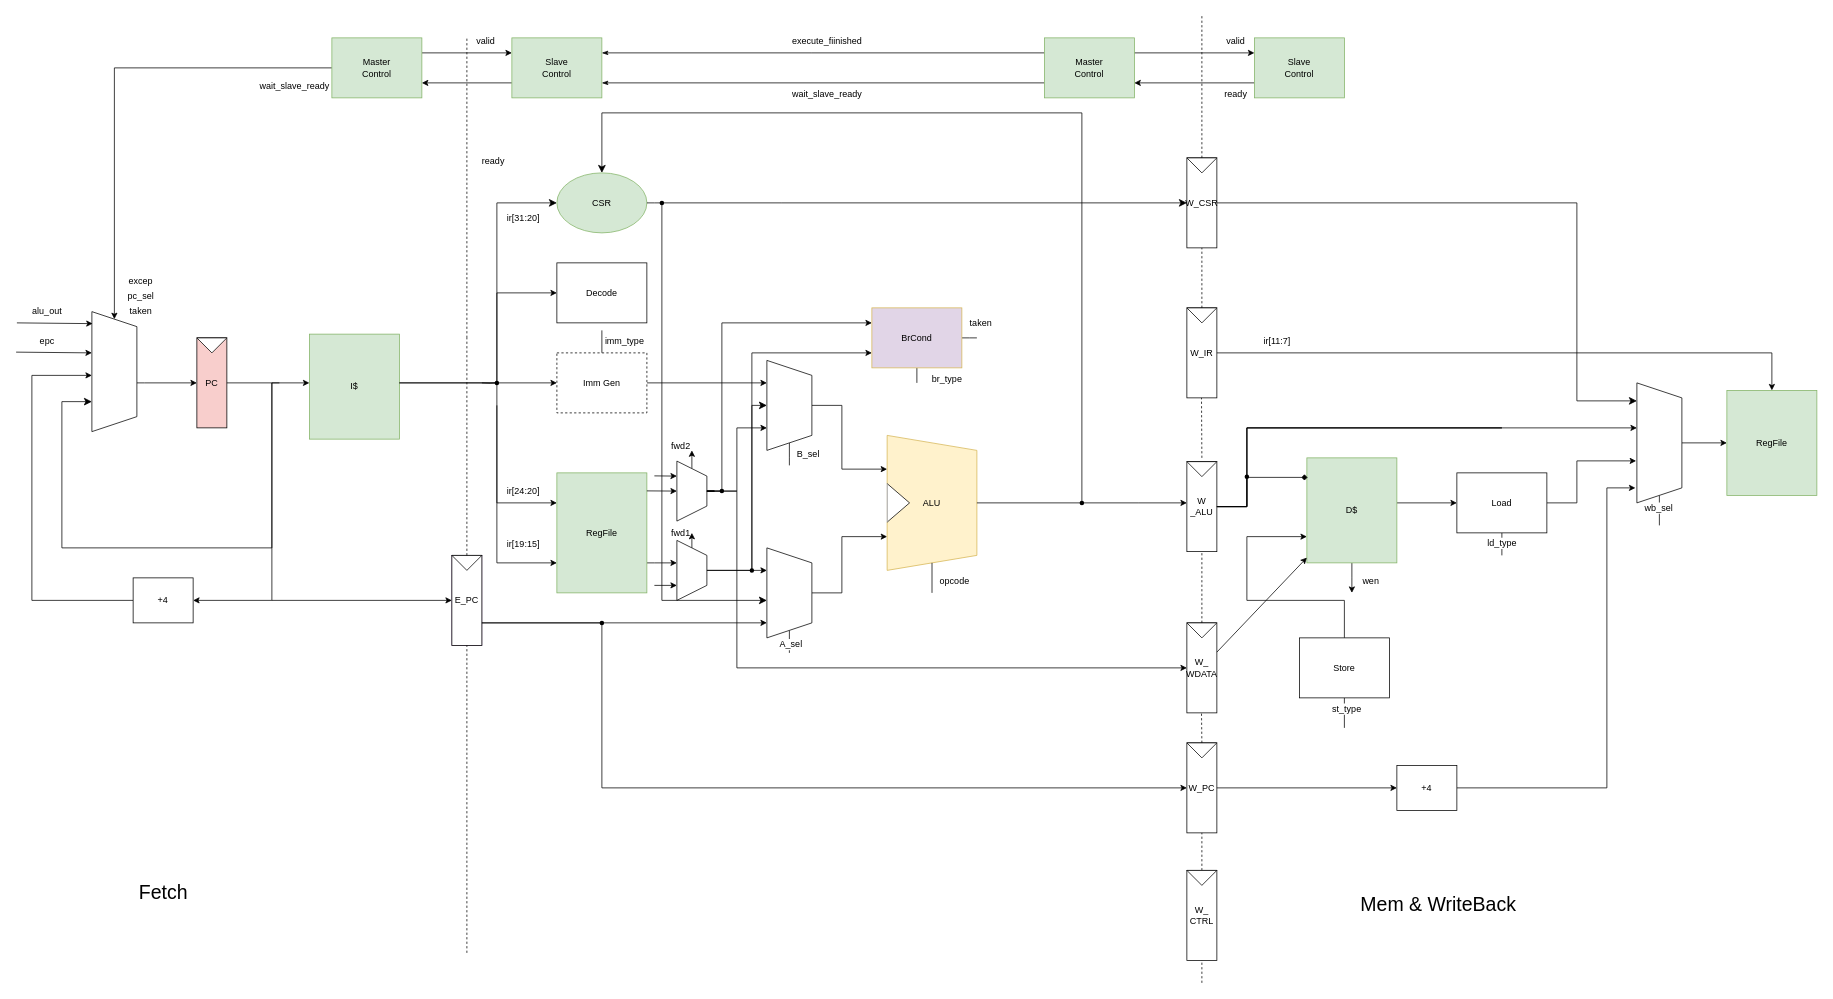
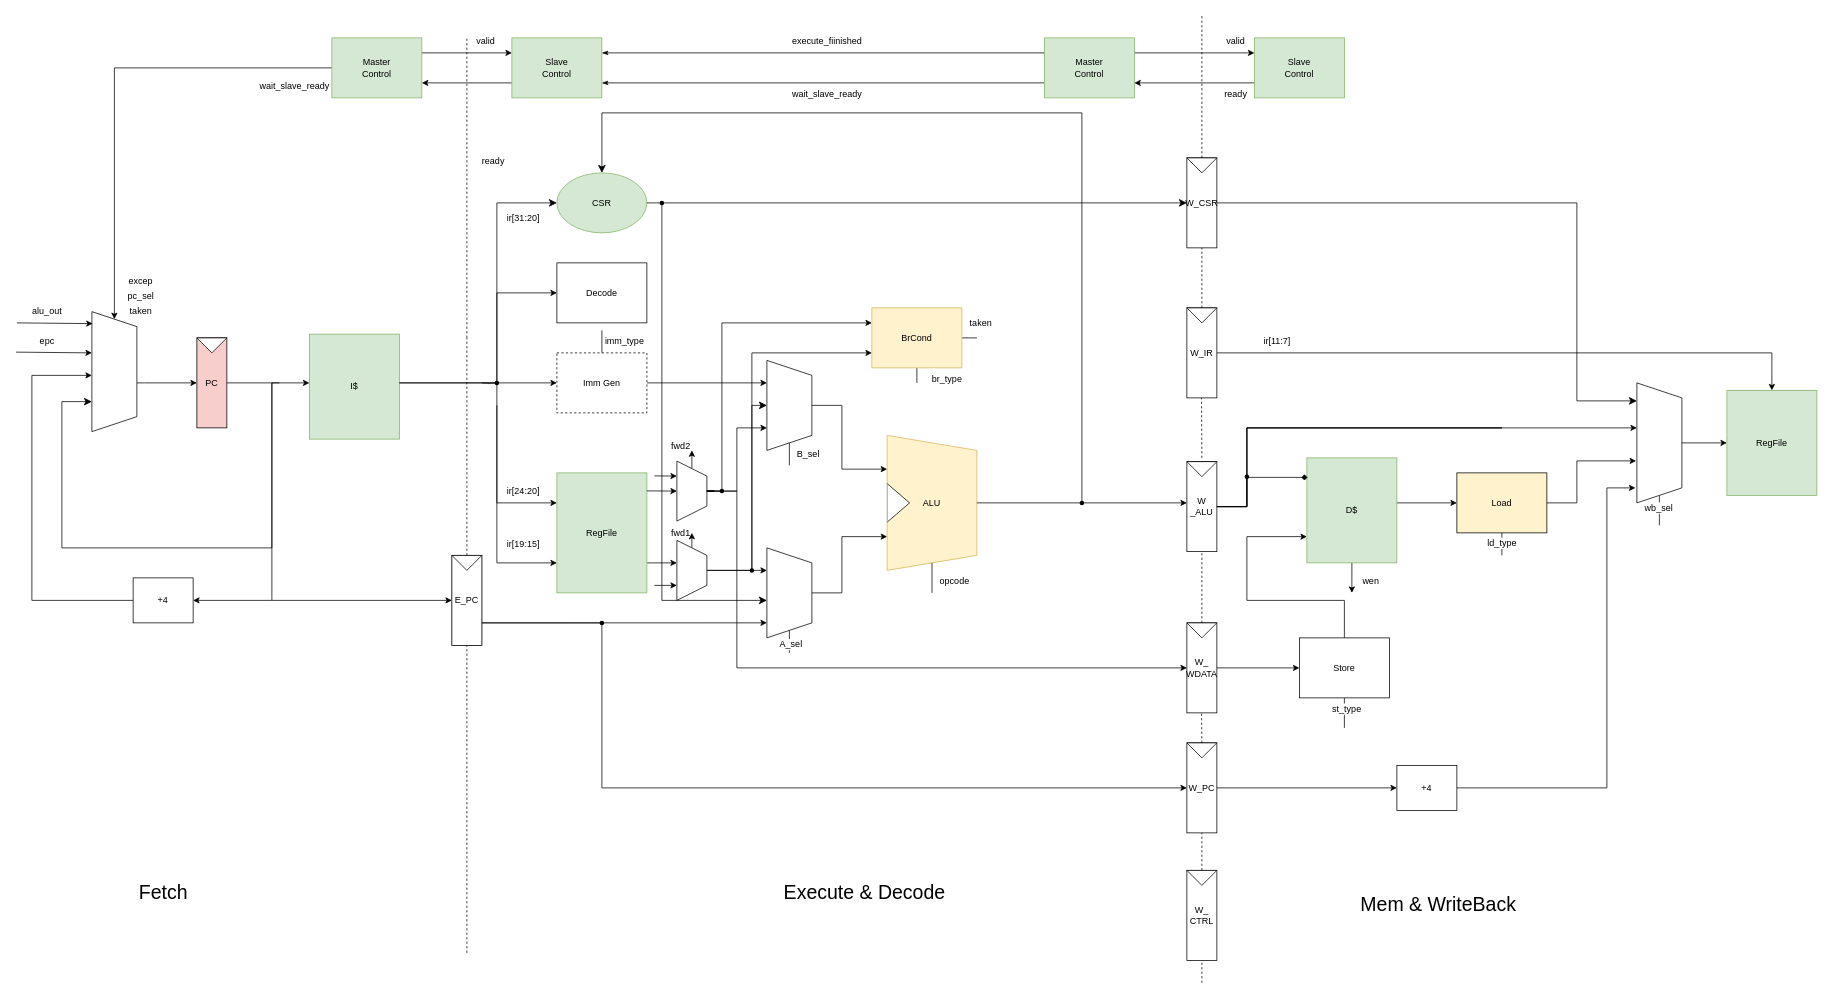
(917, 338) -> (917, 338)
(1502, 503) -> (1502, 503)
(1260, 607) -> (1293, 668)
none -> (864, 893)
